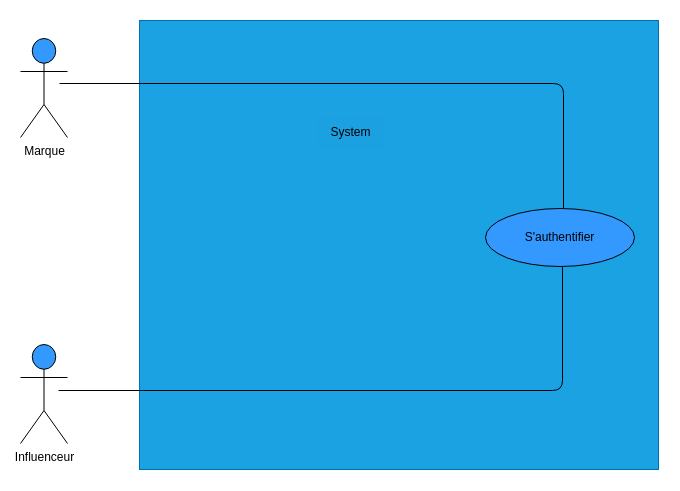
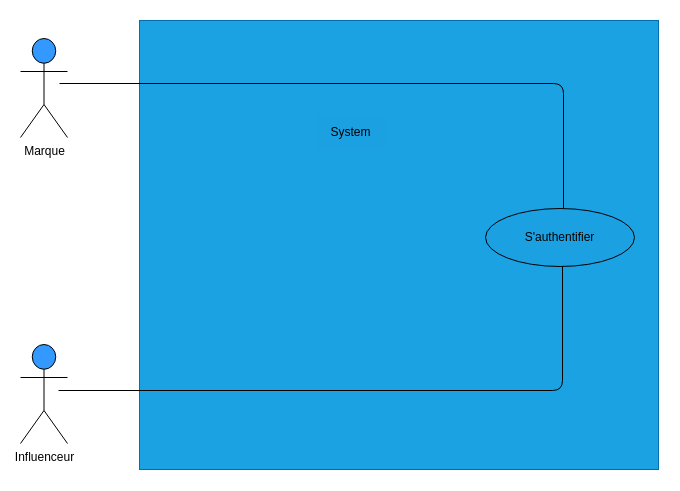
(560, 238) -> (560, 238)
